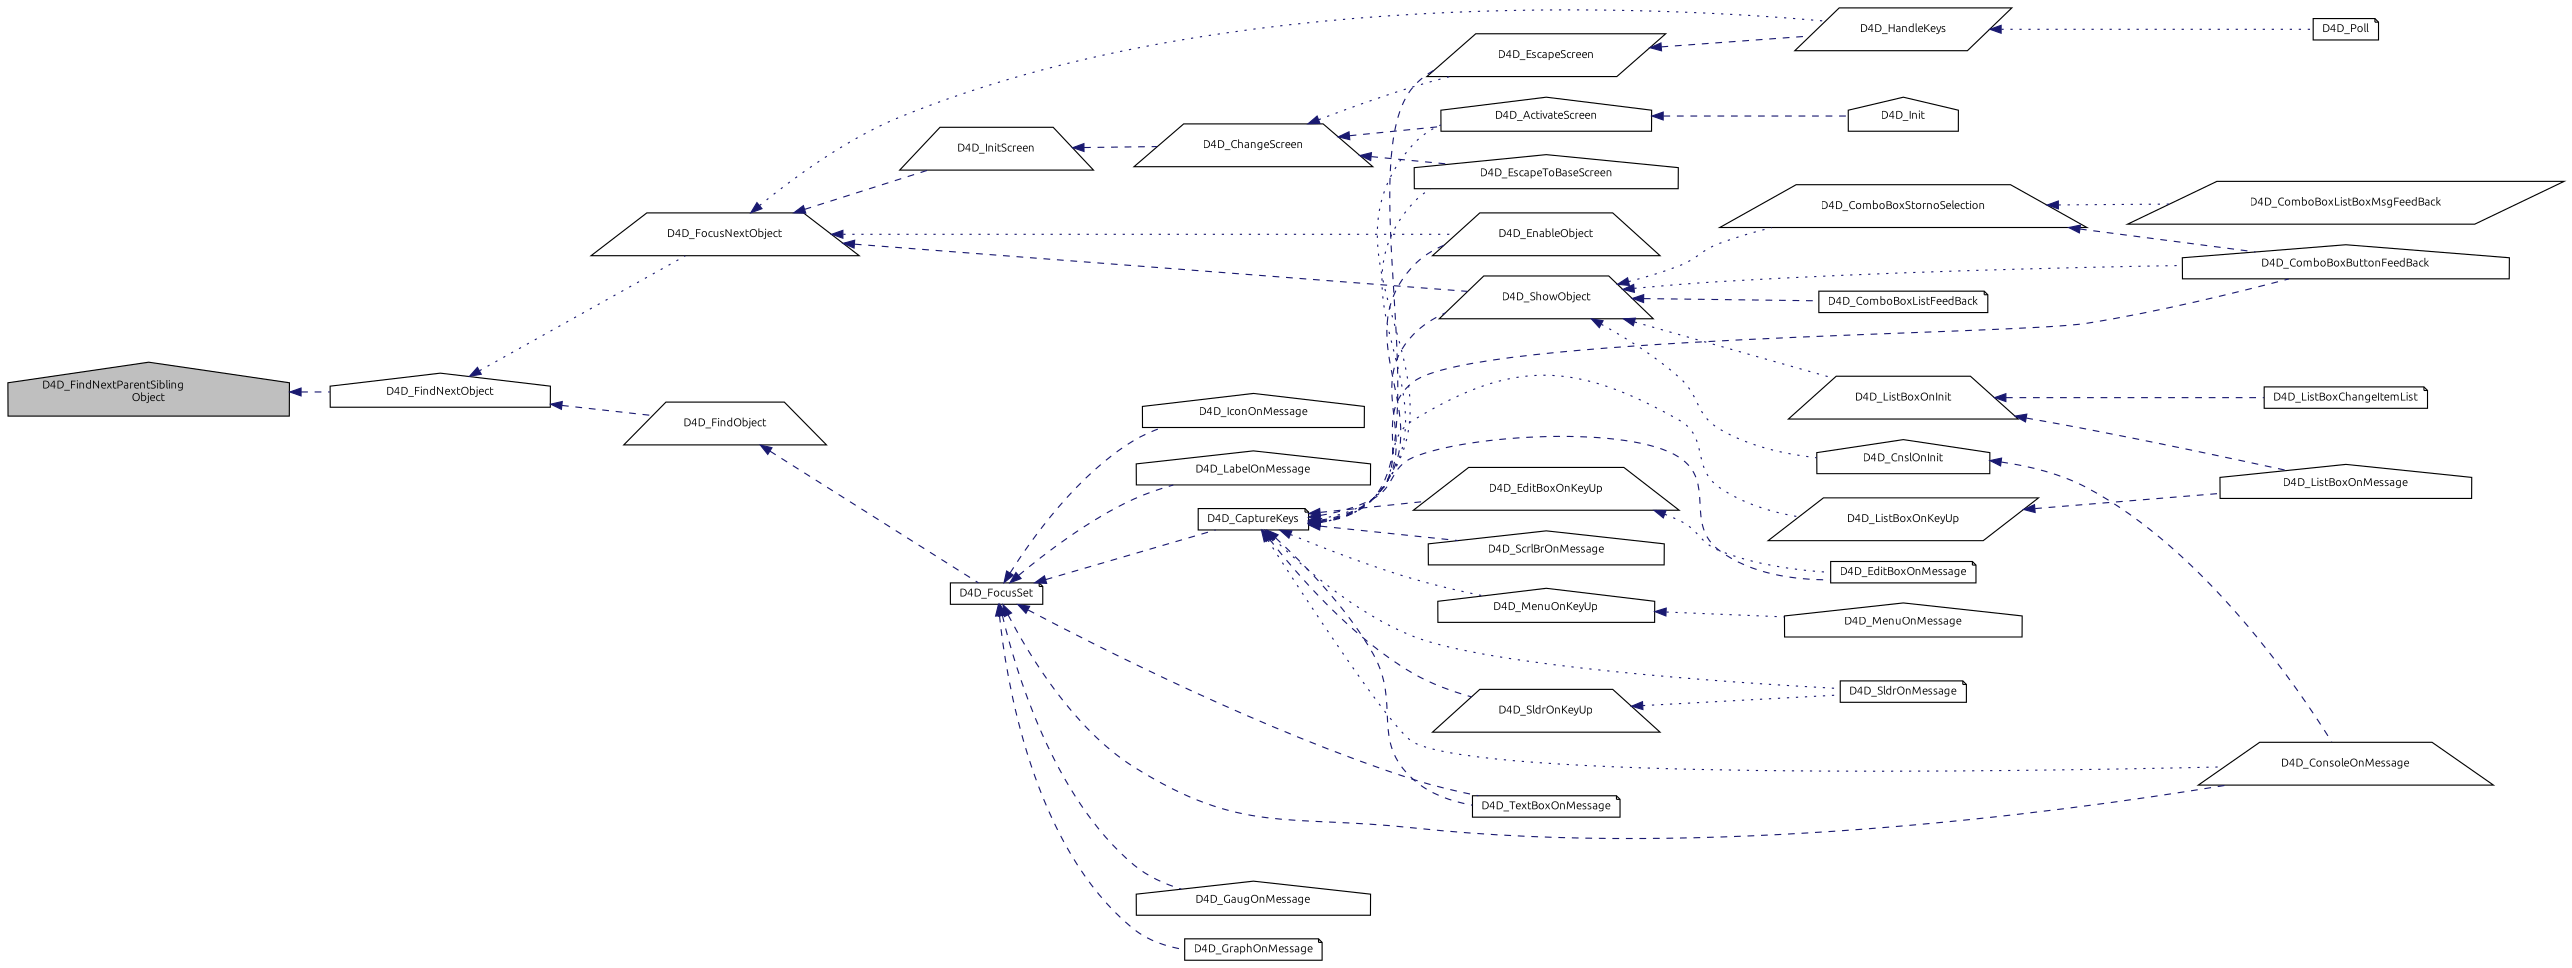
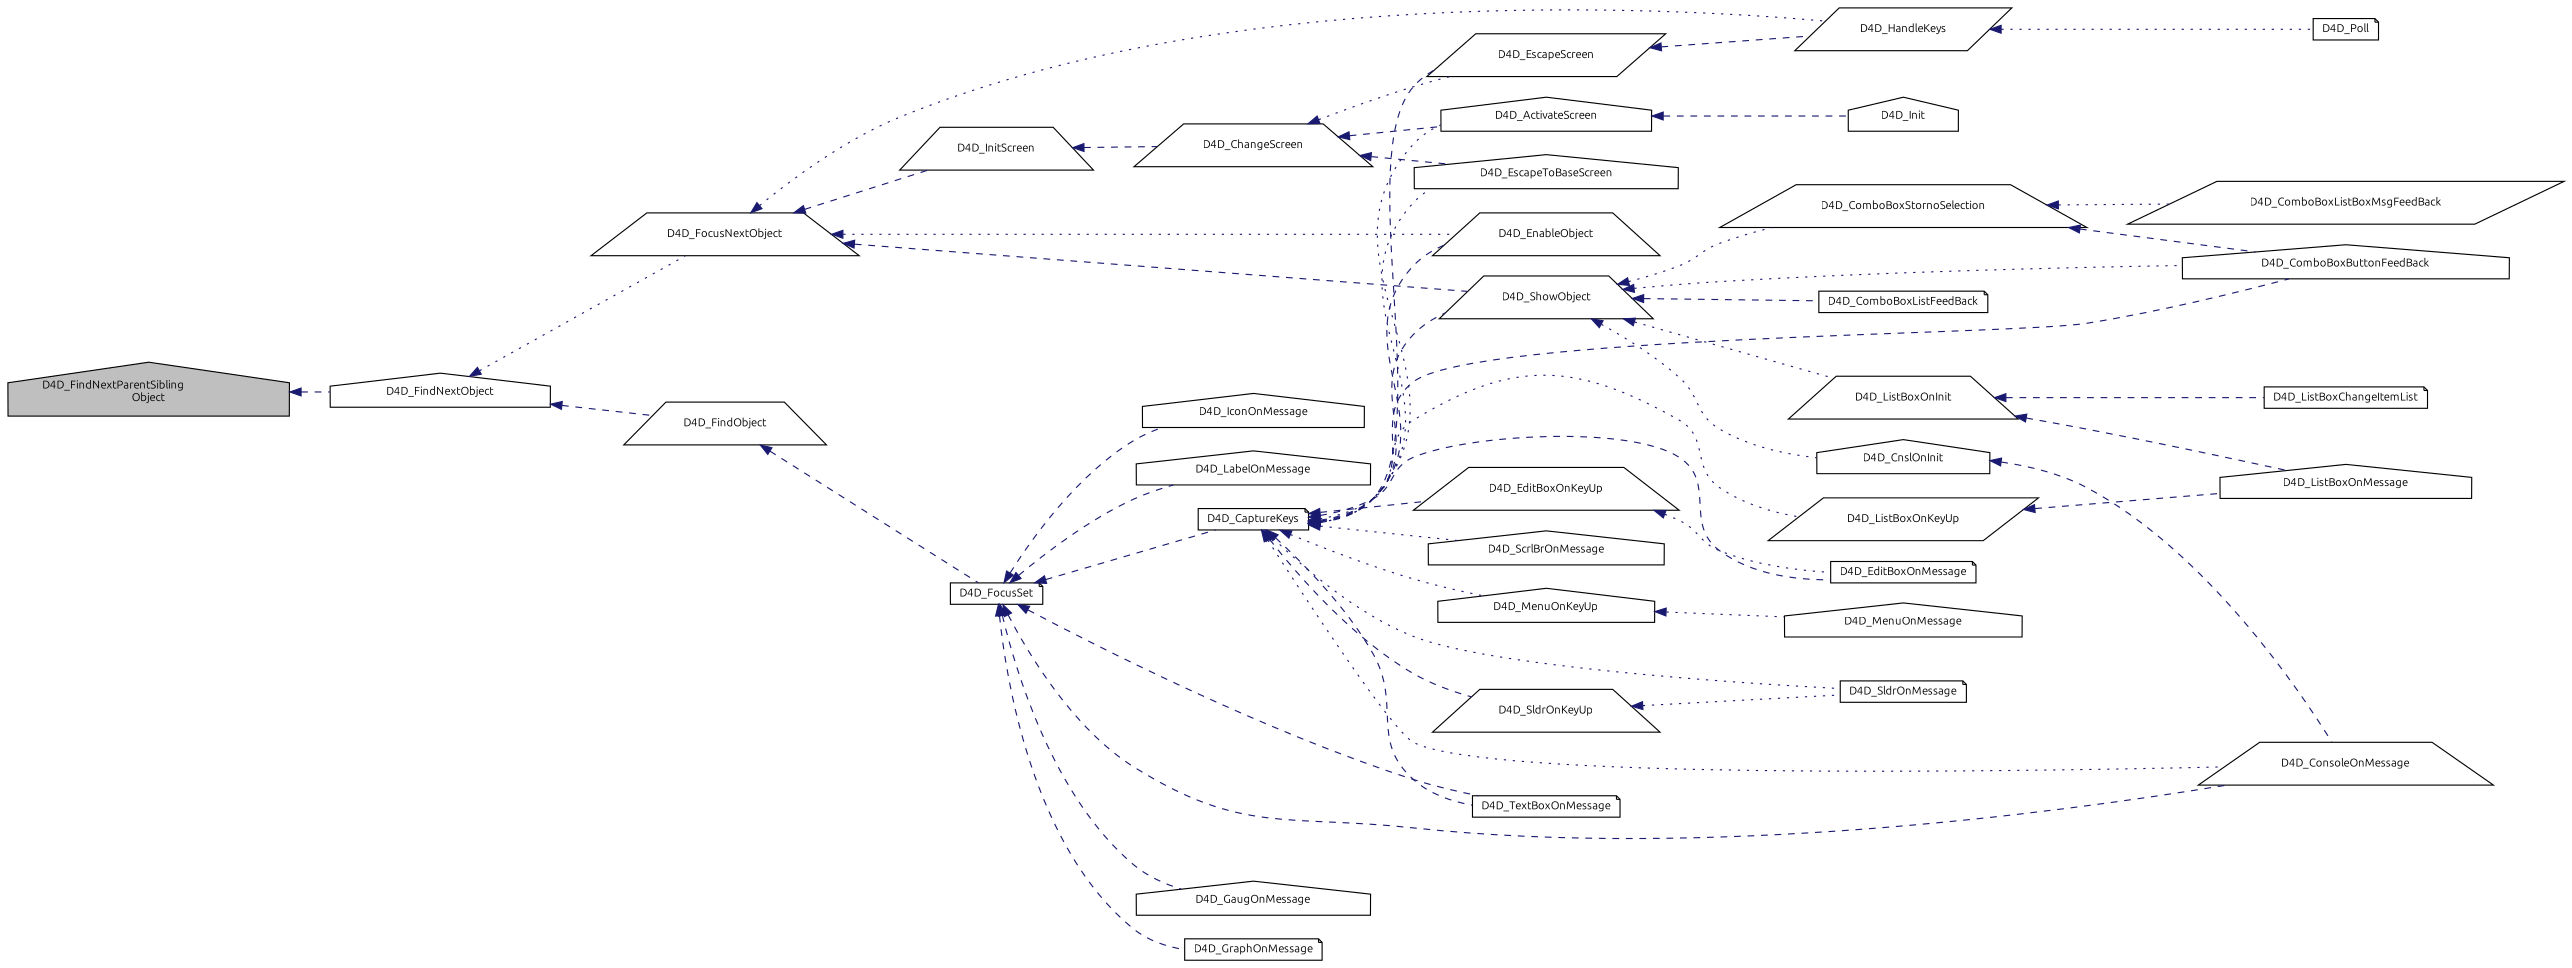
(1389, 533) -> (1389, 533)
